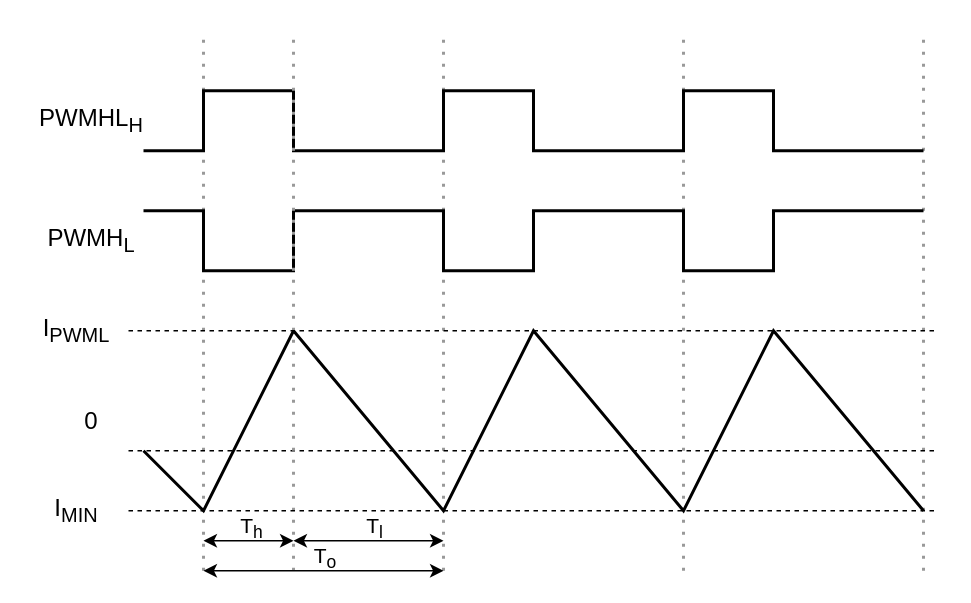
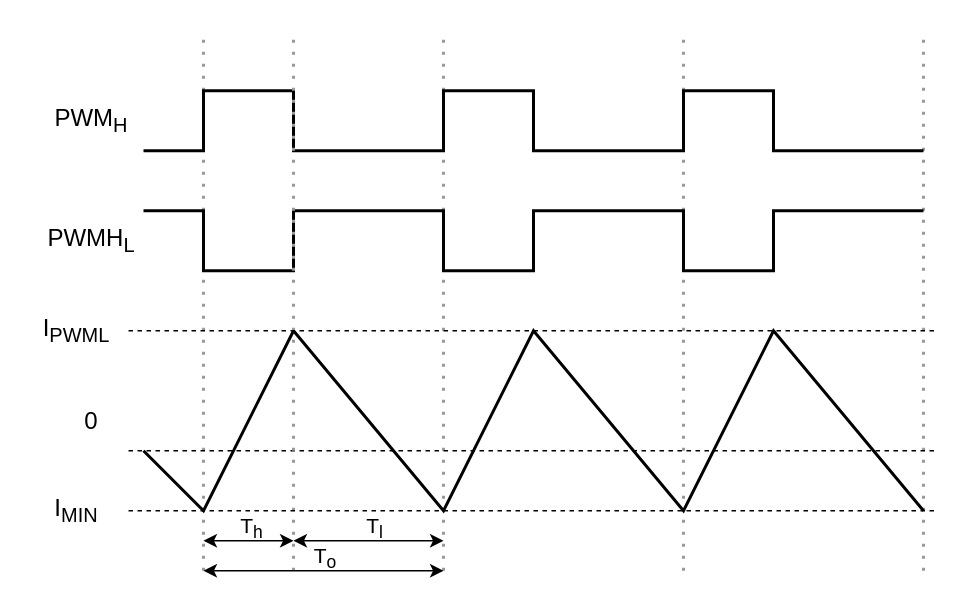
(92, 121) -> (92, 121)
